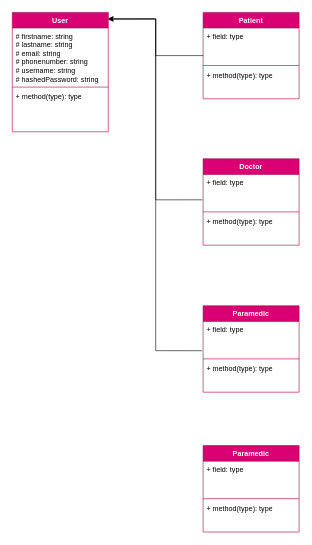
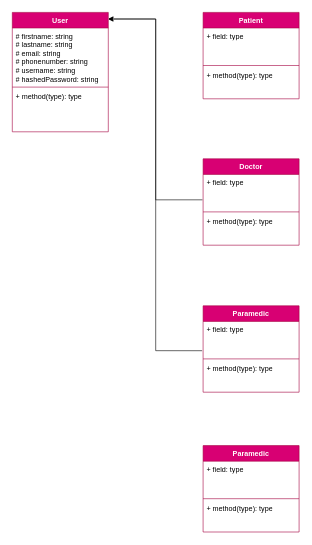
(179, 56) -> none
